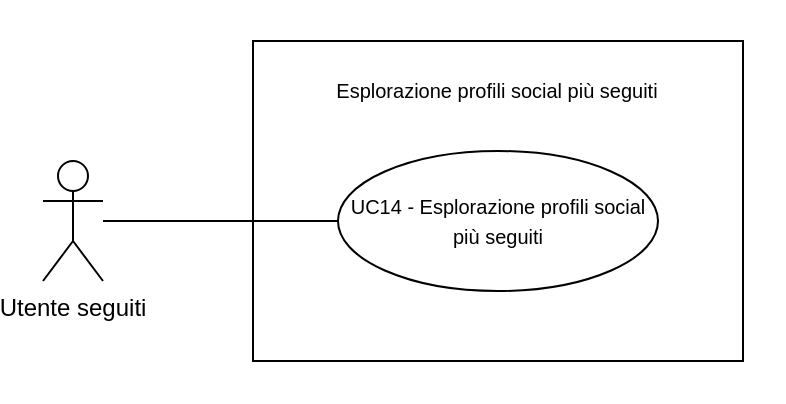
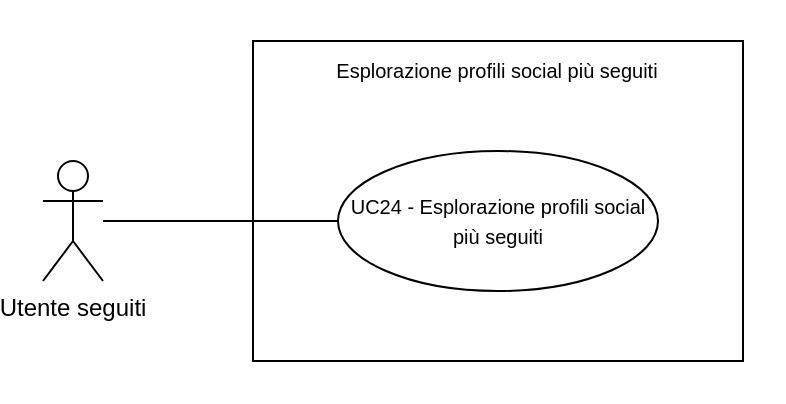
(498, 91) -> (498, 71)
(499, 221) -> (499, 221)
